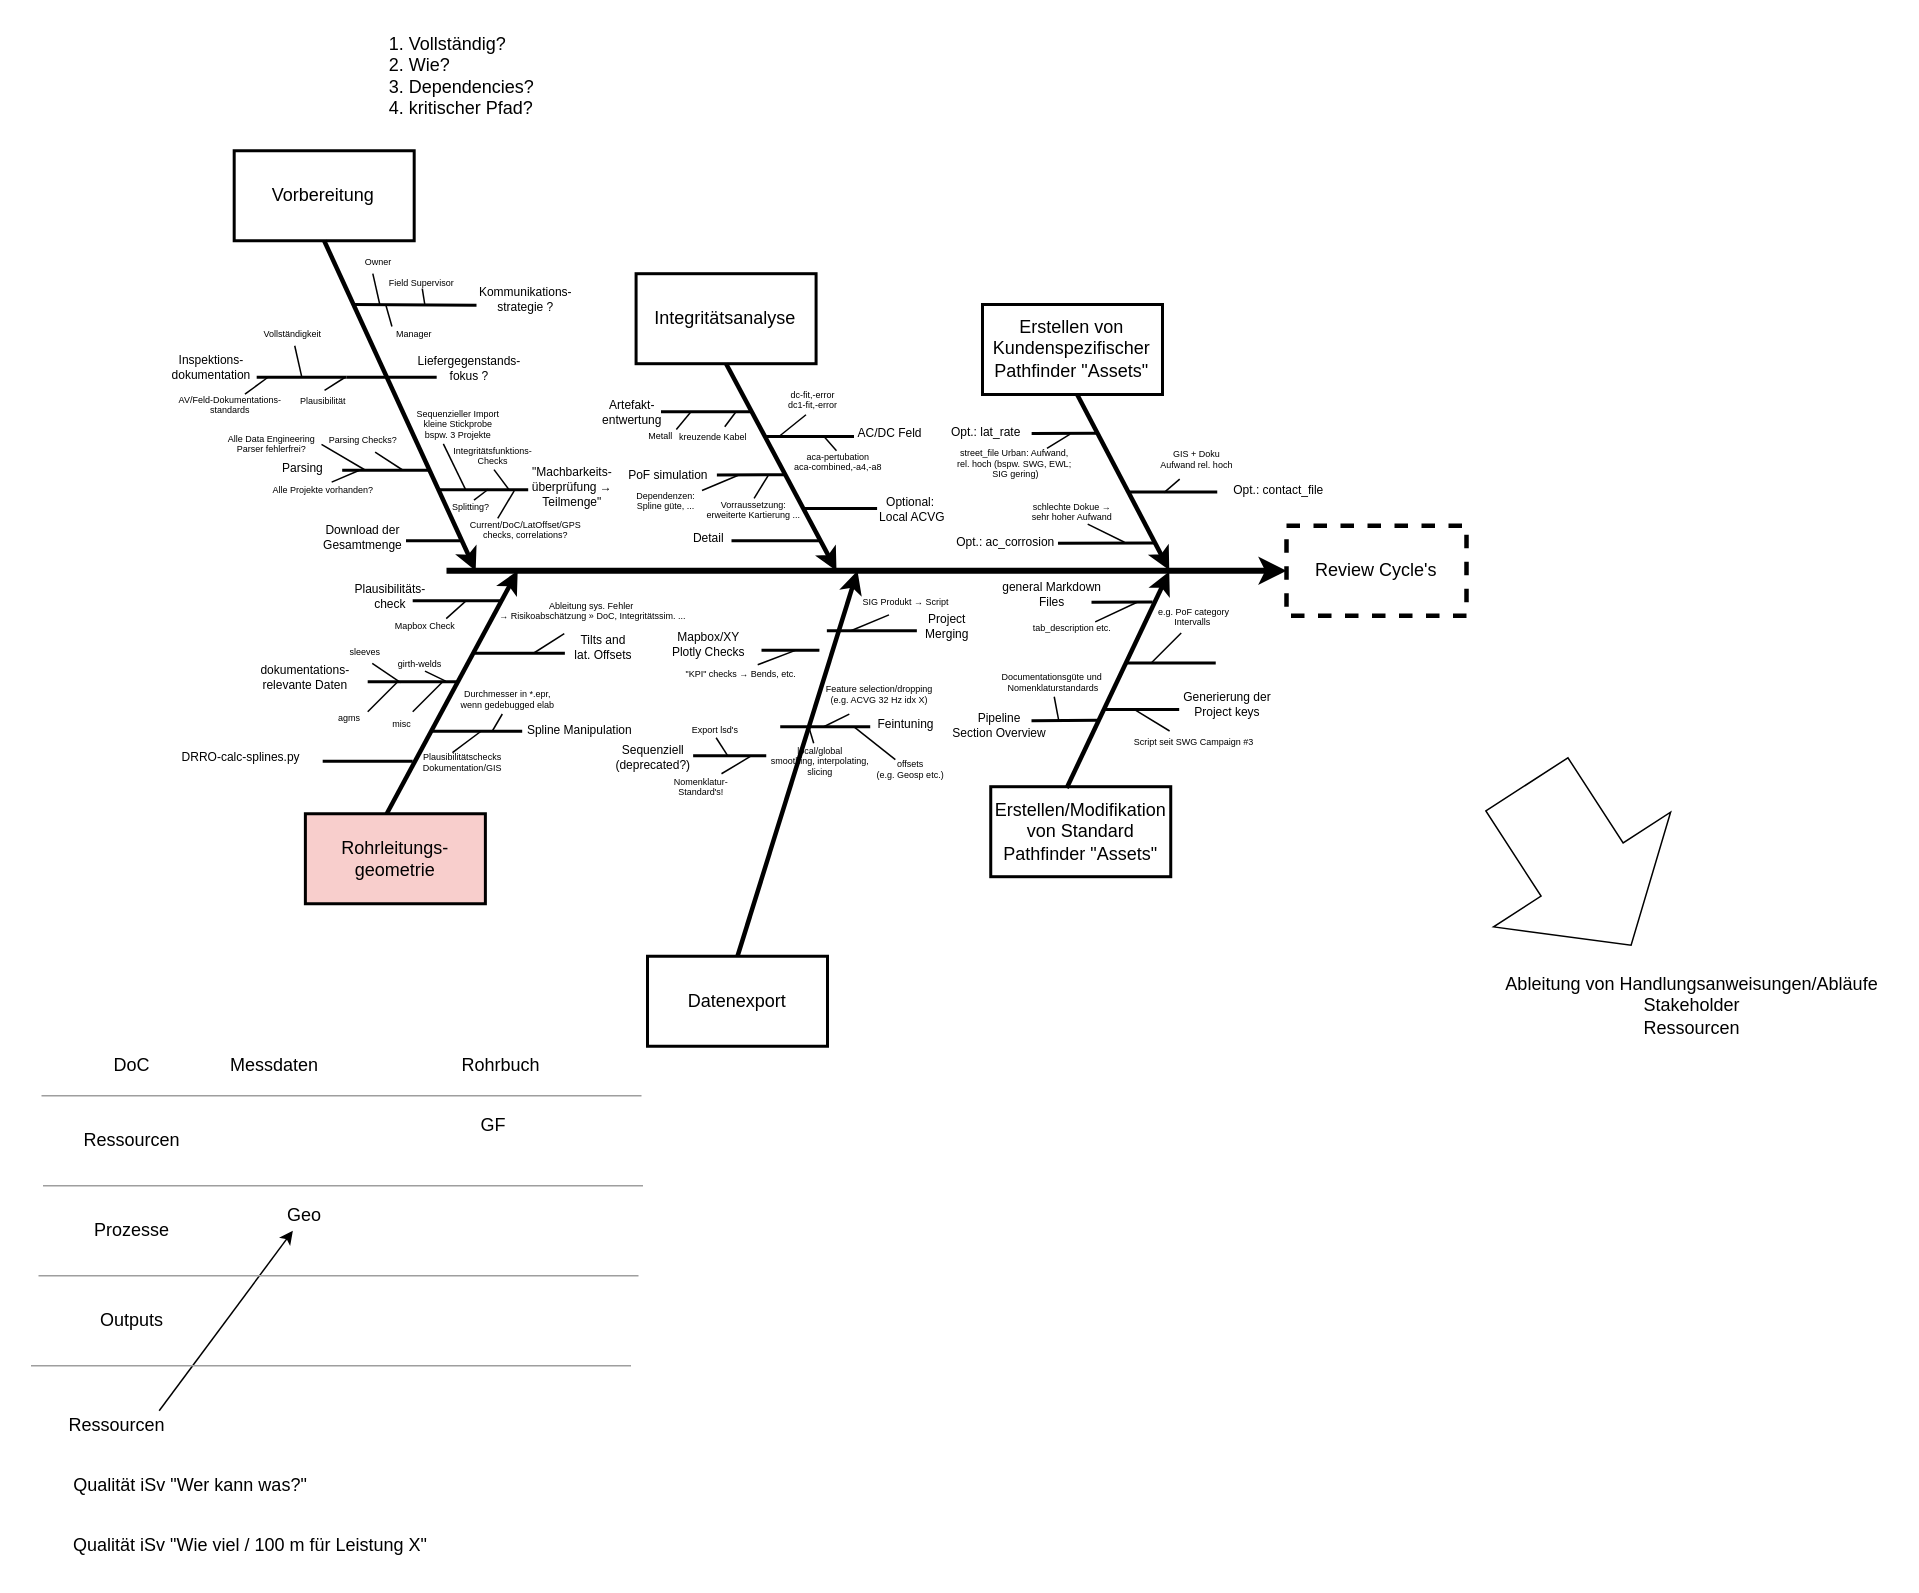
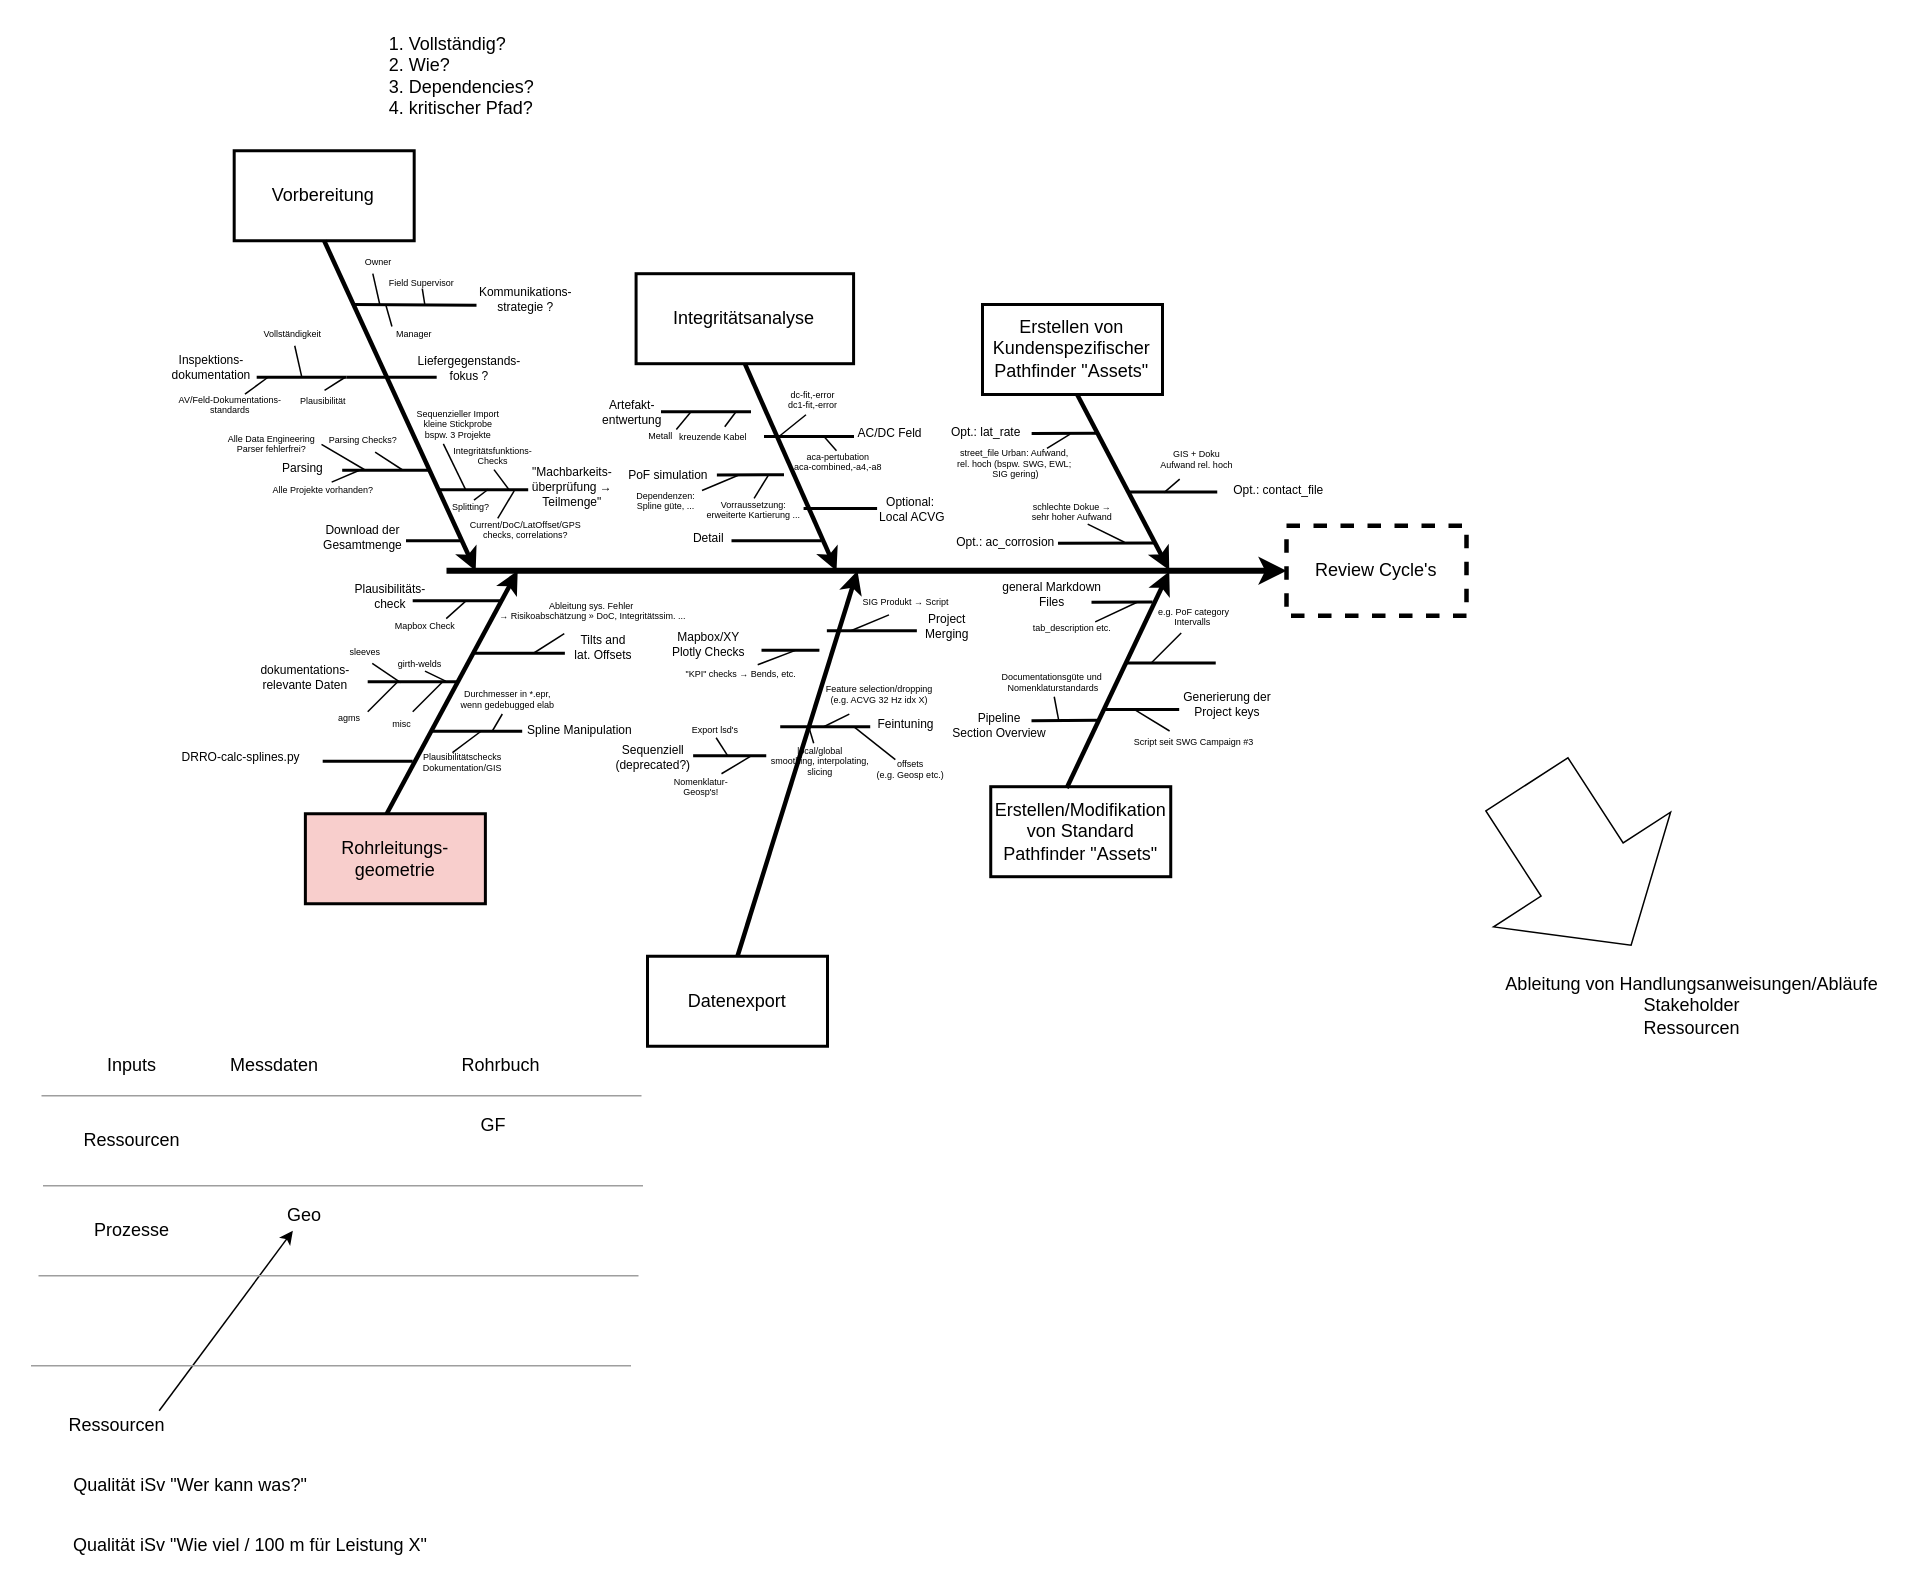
(726, 319) -> (745, 319)
(701, 782) -> (701, 782)
(132, 1066) -> (132, 1066)
(131, 1321) -> none
